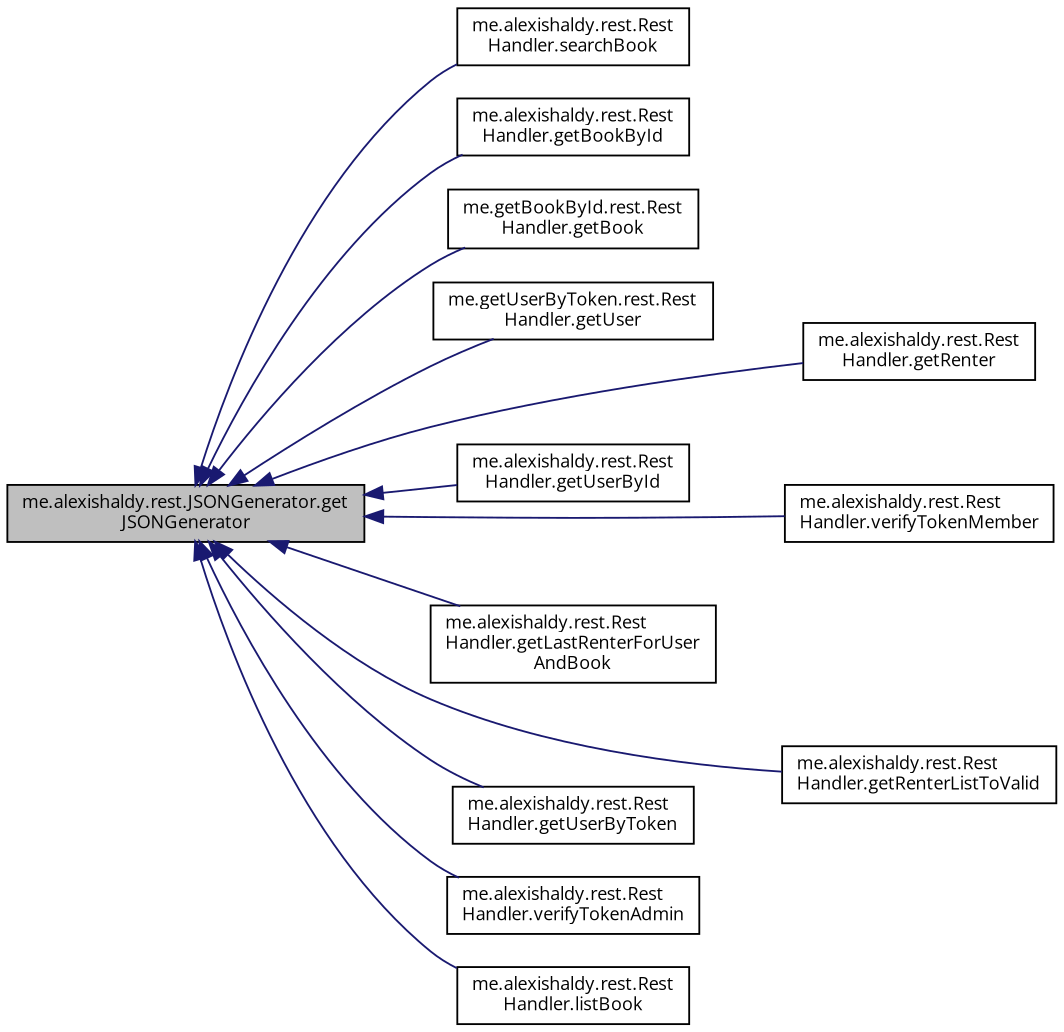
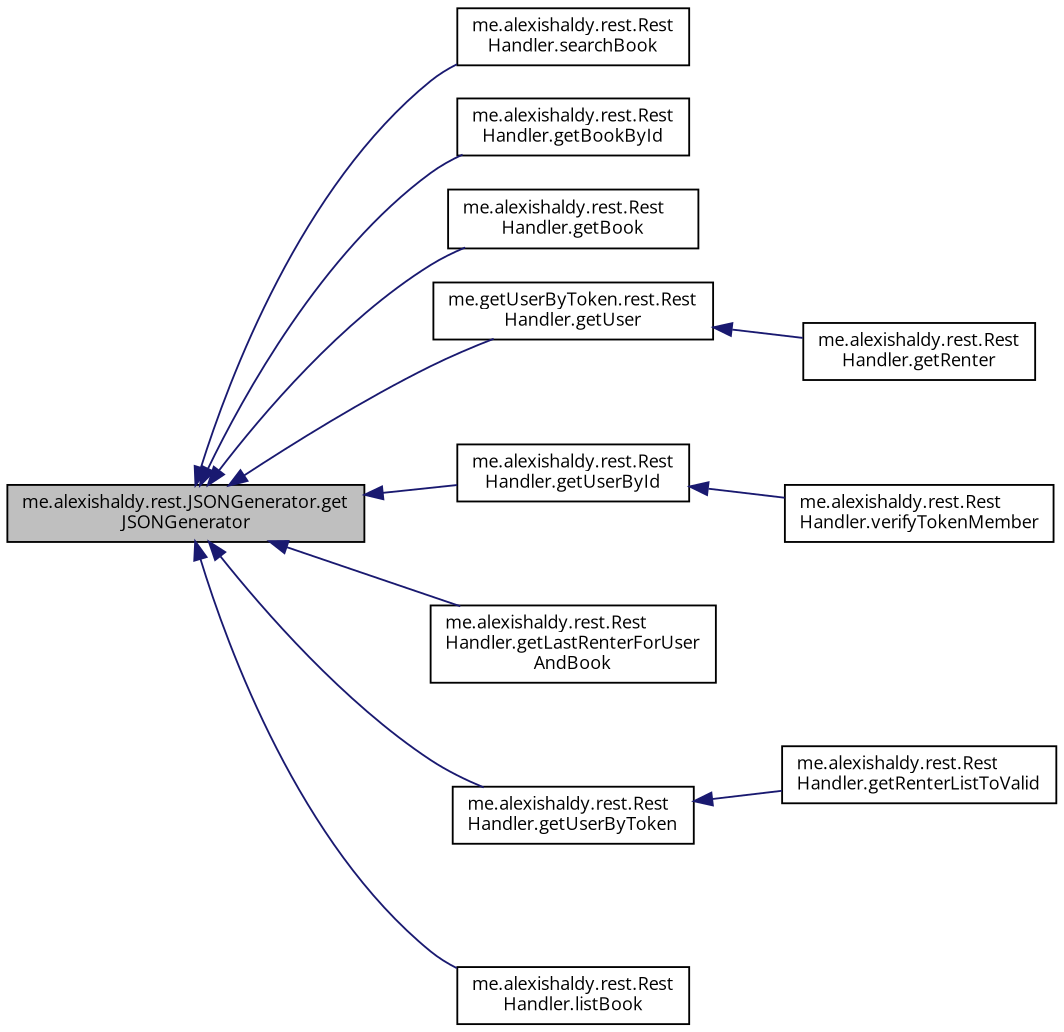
(573, 219) -> (573, 219)
(534, 404) -> (768, 334)
(584, 518) -> (747, 493)
(482, 719) -> (747, 795)
(573, 905) -> none
